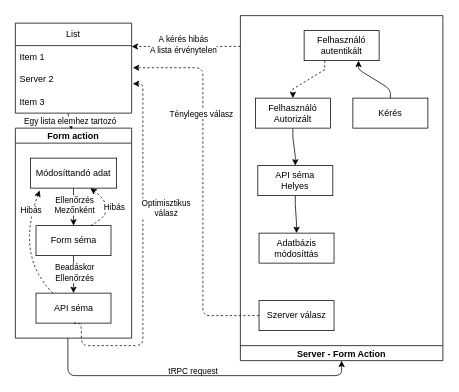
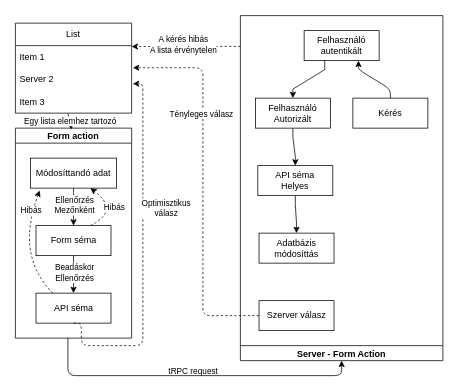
(311, 78) -> (311, 78)
